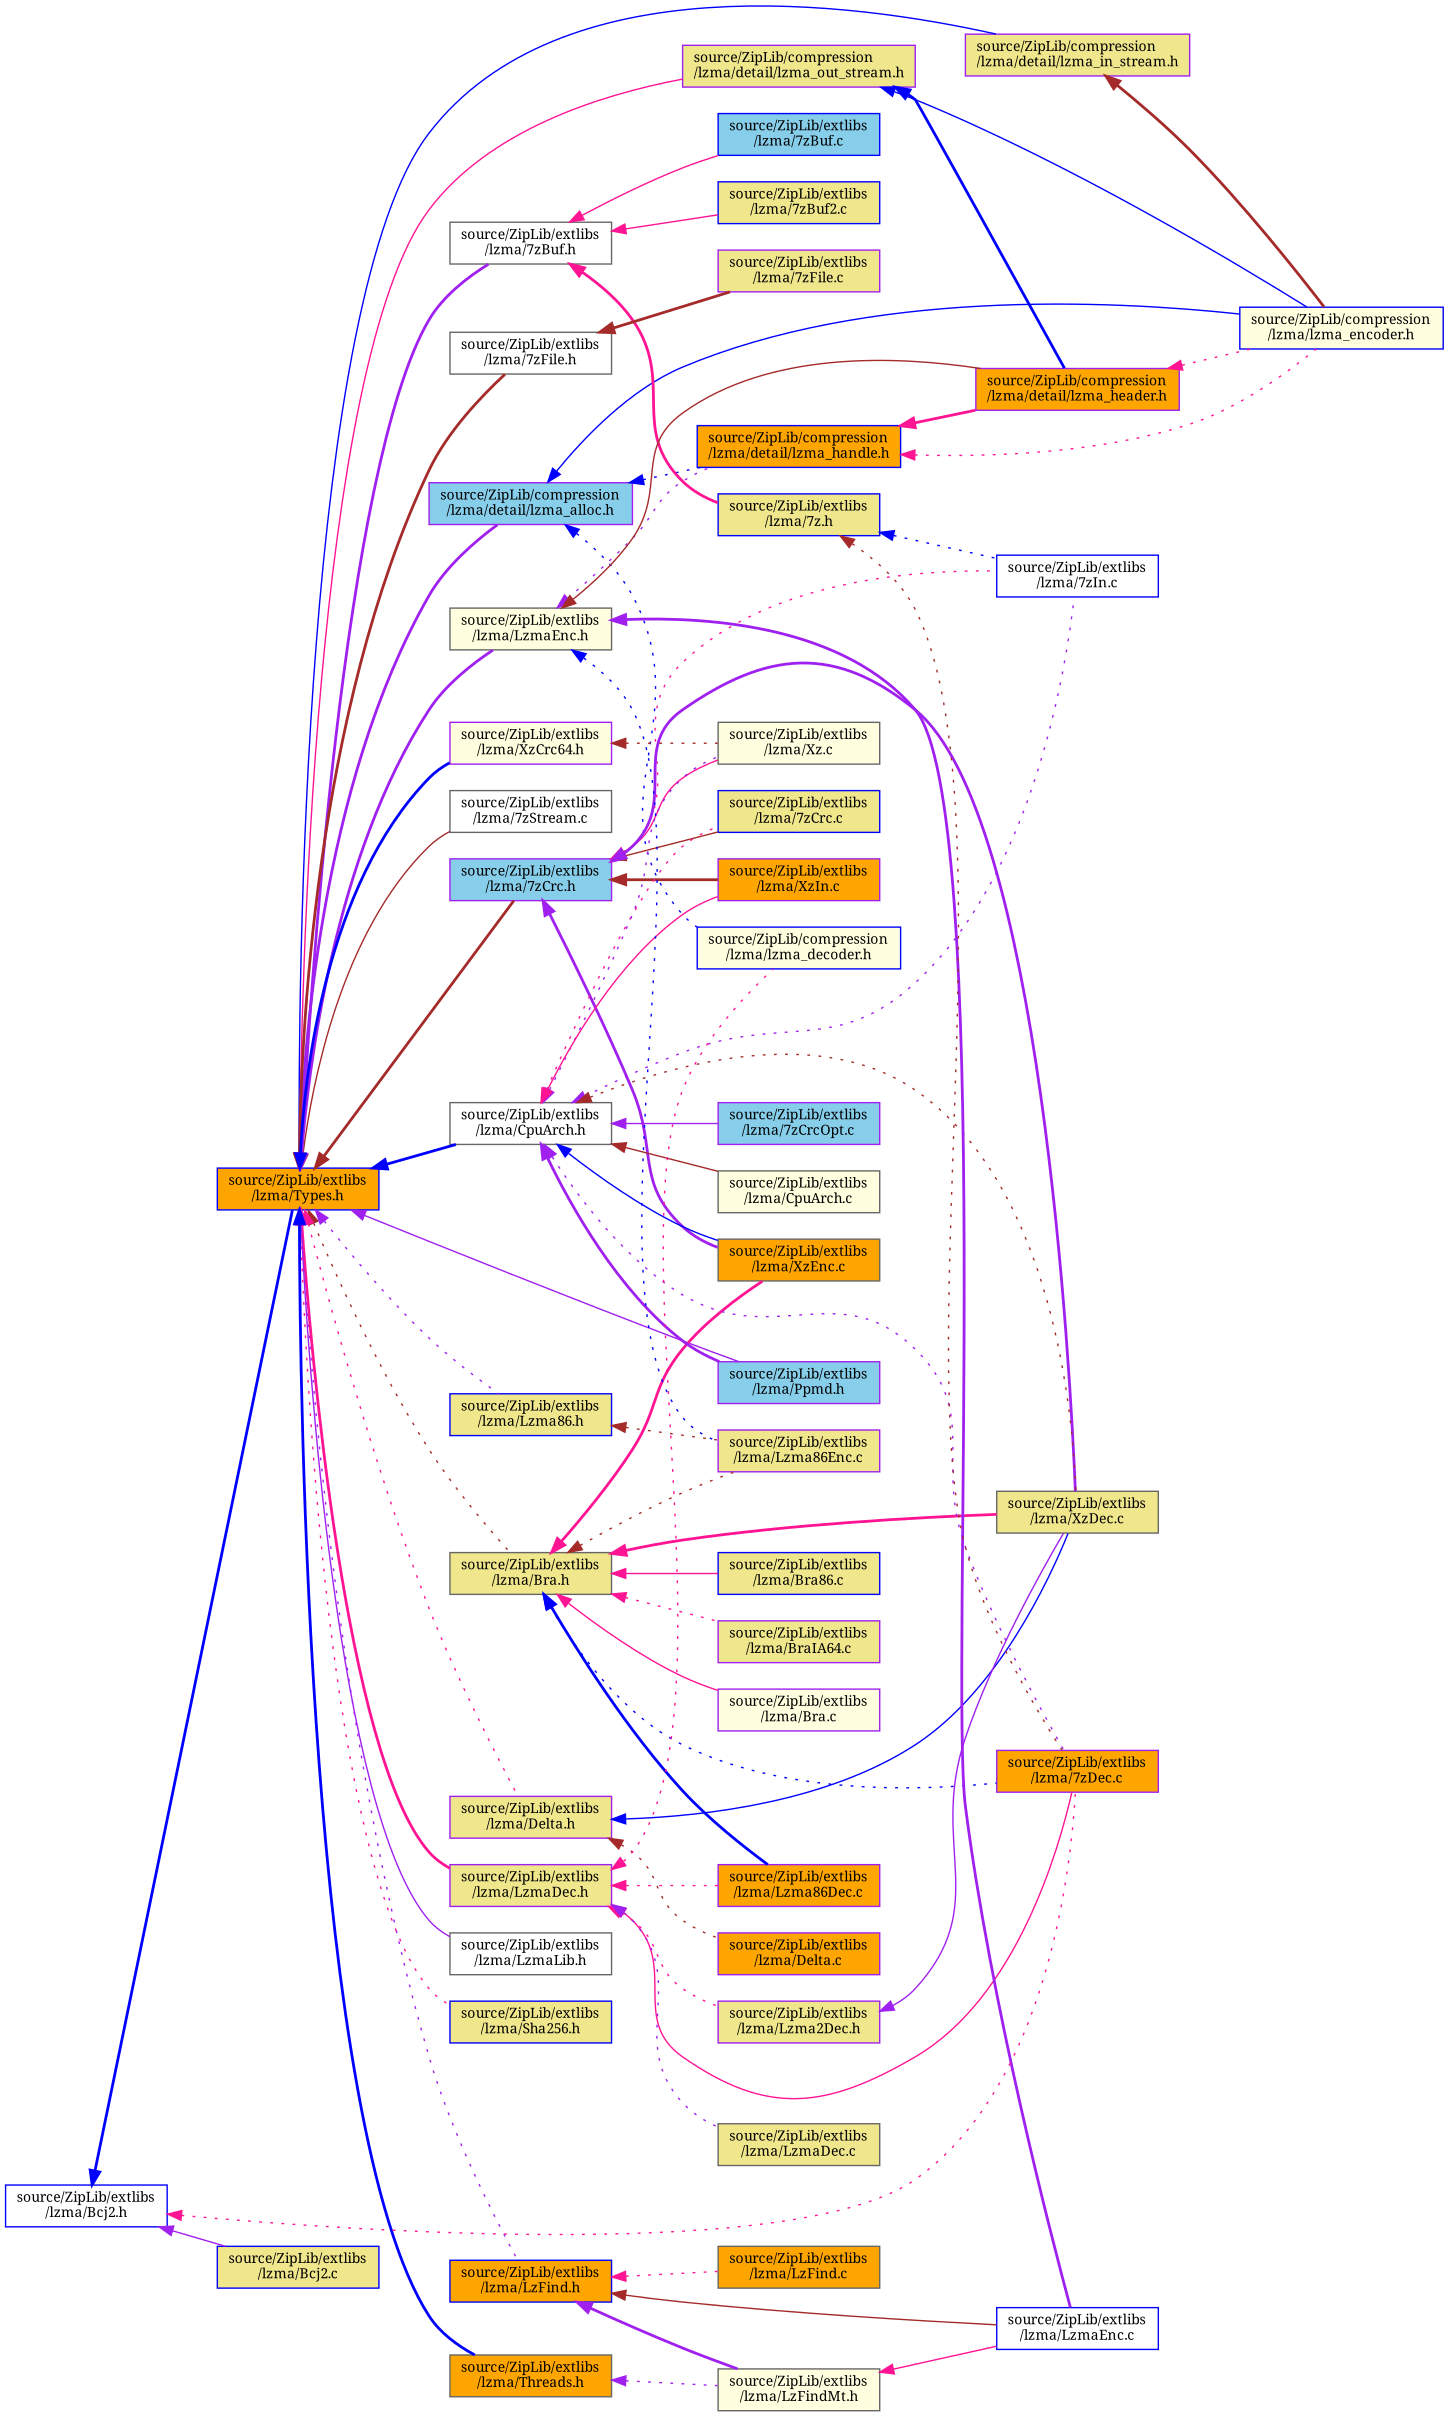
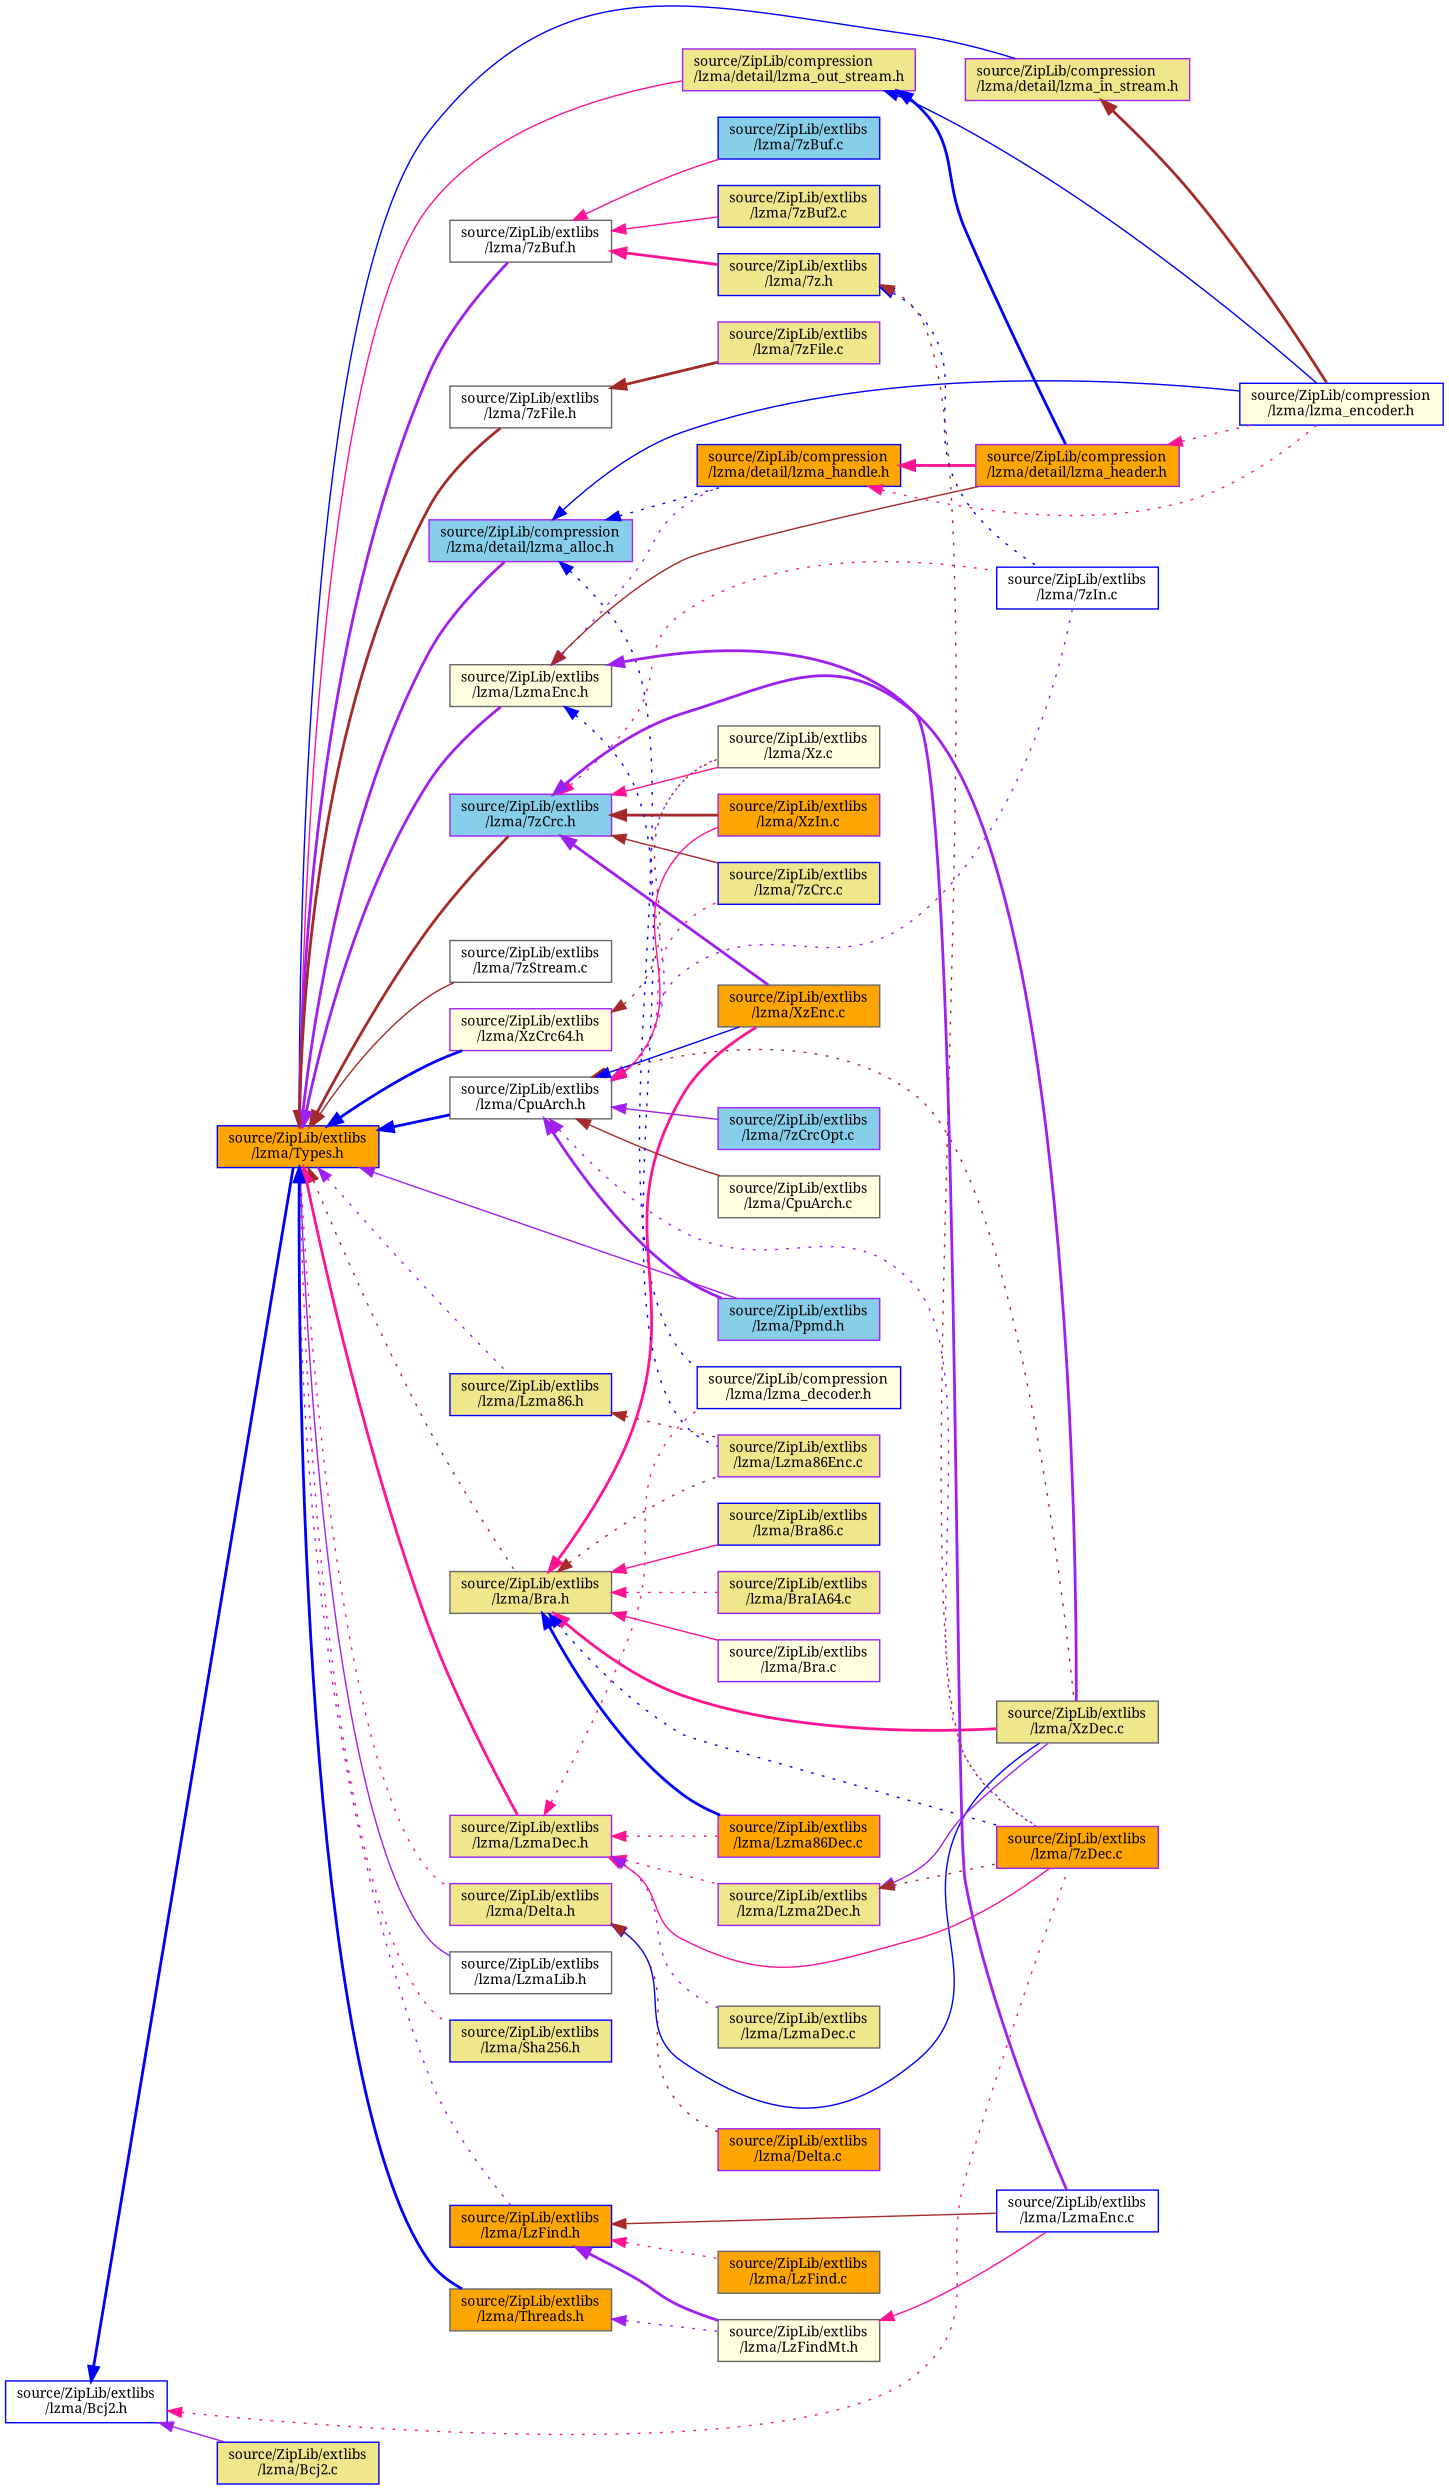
none -> (937, 1876)
